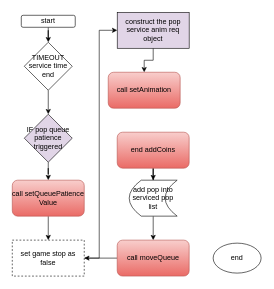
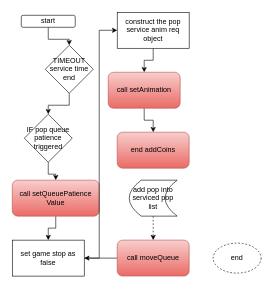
(153, 30) -> (153, 30)
(48, 66) -> (69, 69)
none -> (153, 122)
(48, 138) -> (48, 138)
(153, 176) -> none
(48, 198) -> (56, 198)
(153, 225) -> (153, 225)
(48, 258) -> (48, 258)
(237, 258) -> (237, 258)
